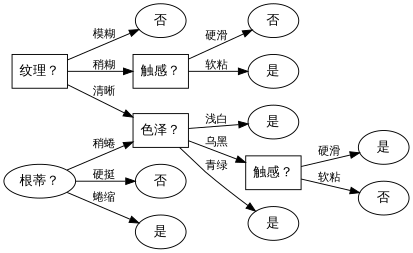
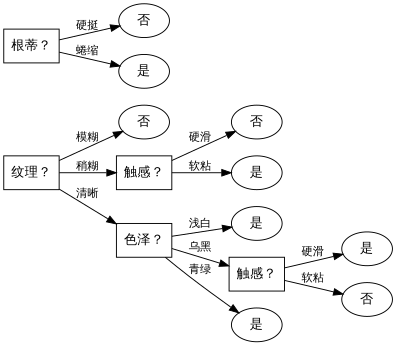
(96, 158) -> none
(40, 181) -> (31, 46)
